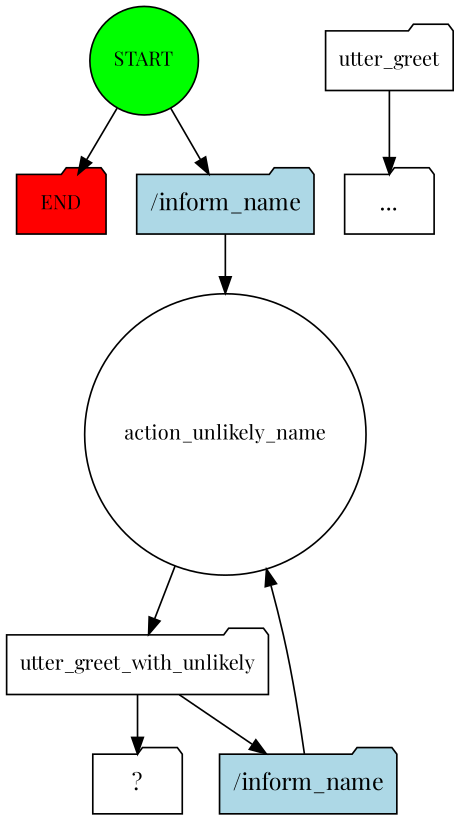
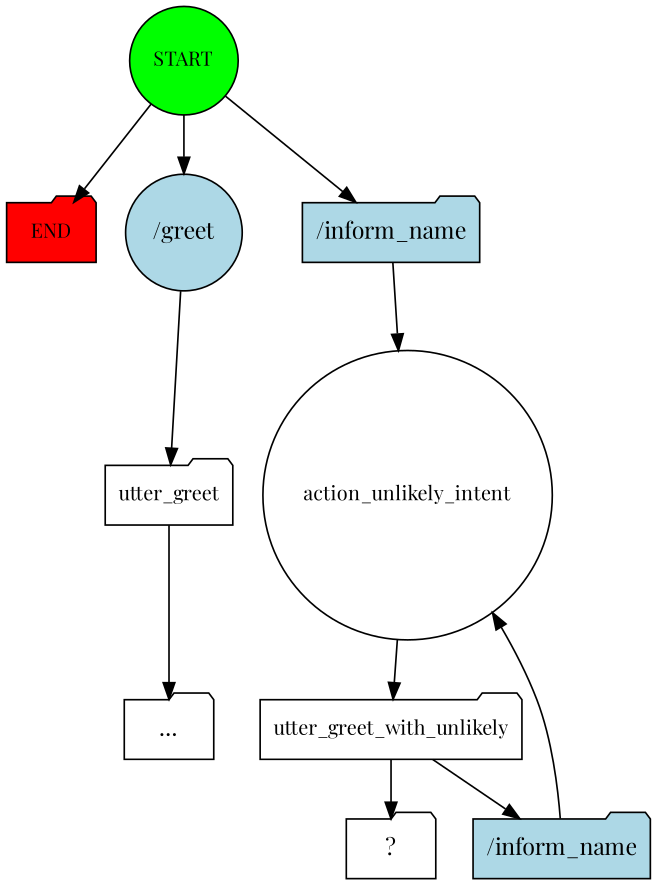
none -> (184, 233)
(225, 434) -> (408, 495)
